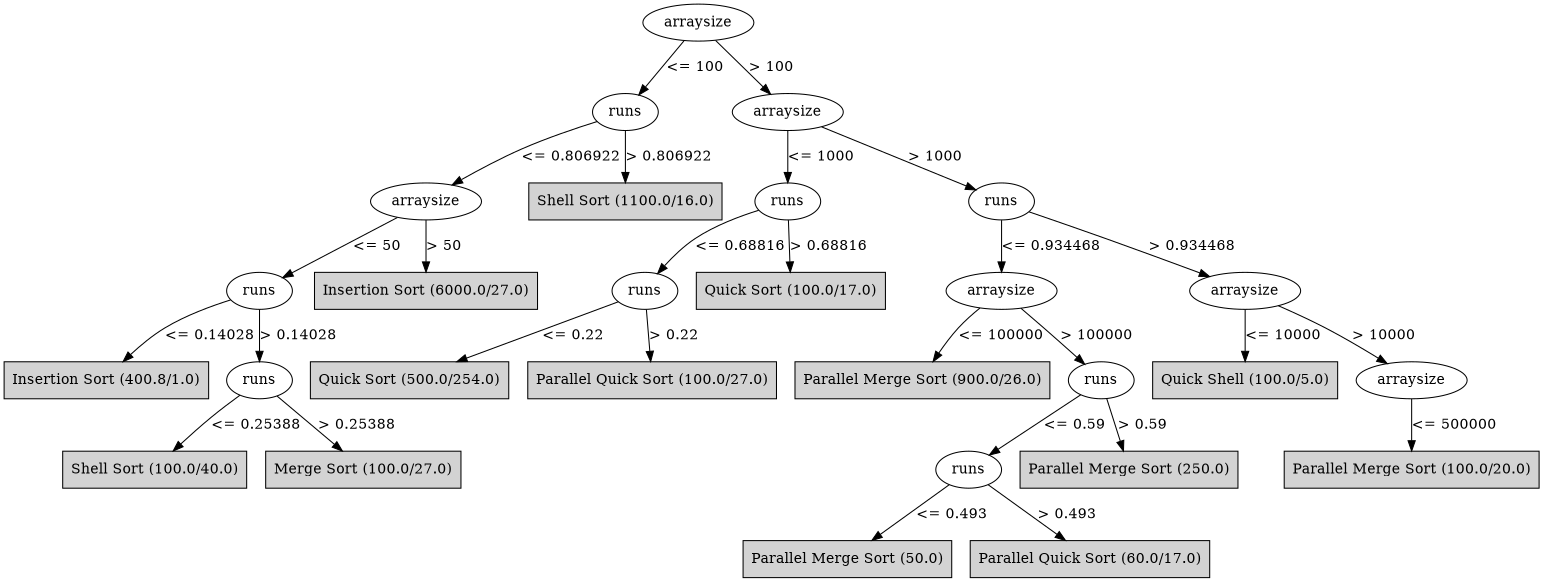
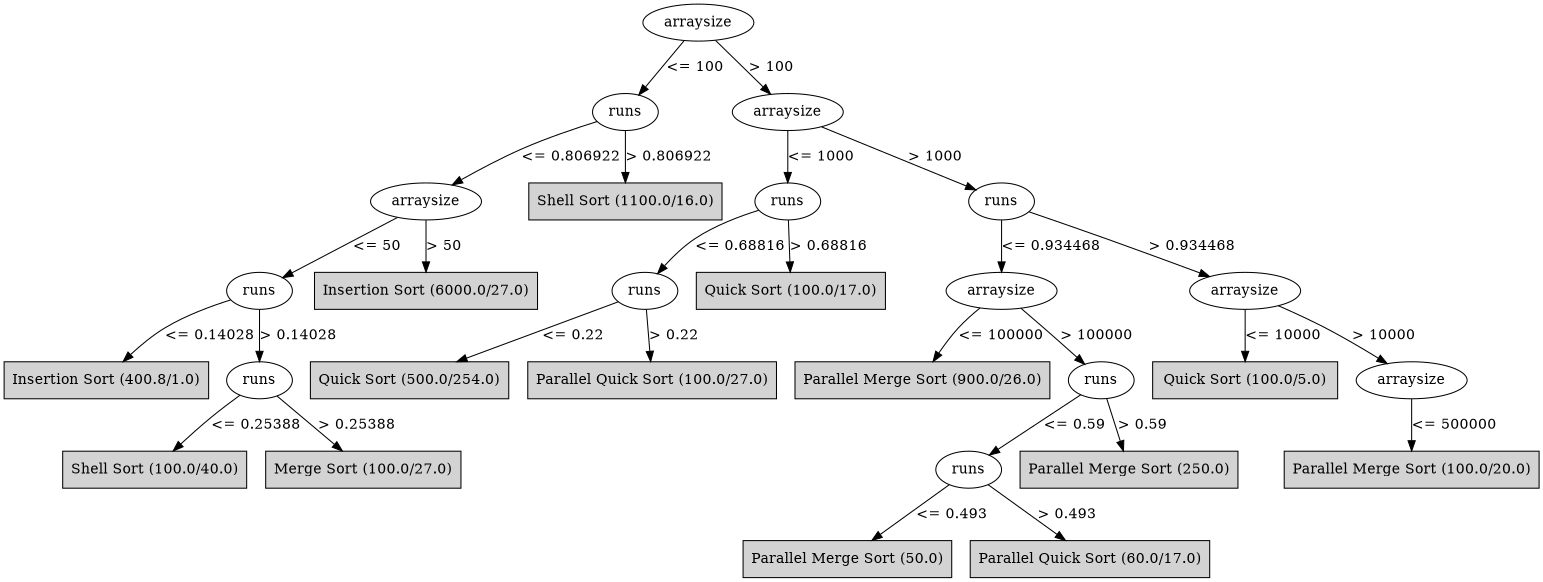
(1245, 380) -> (1245, 380)
